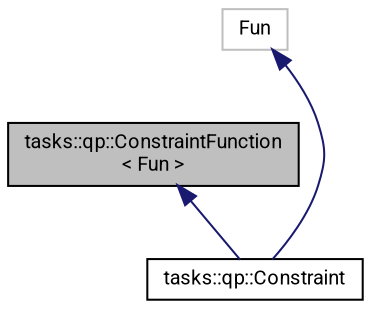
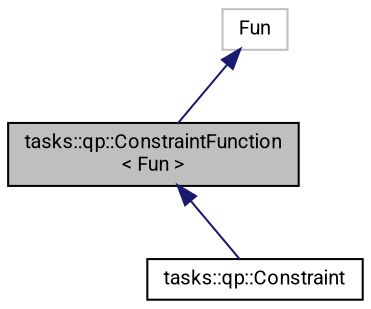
(323, 165) -> (202, 94)
